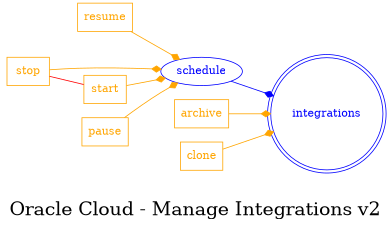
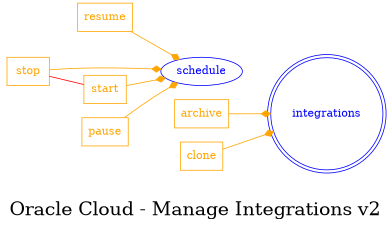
(248, 87) -> none
